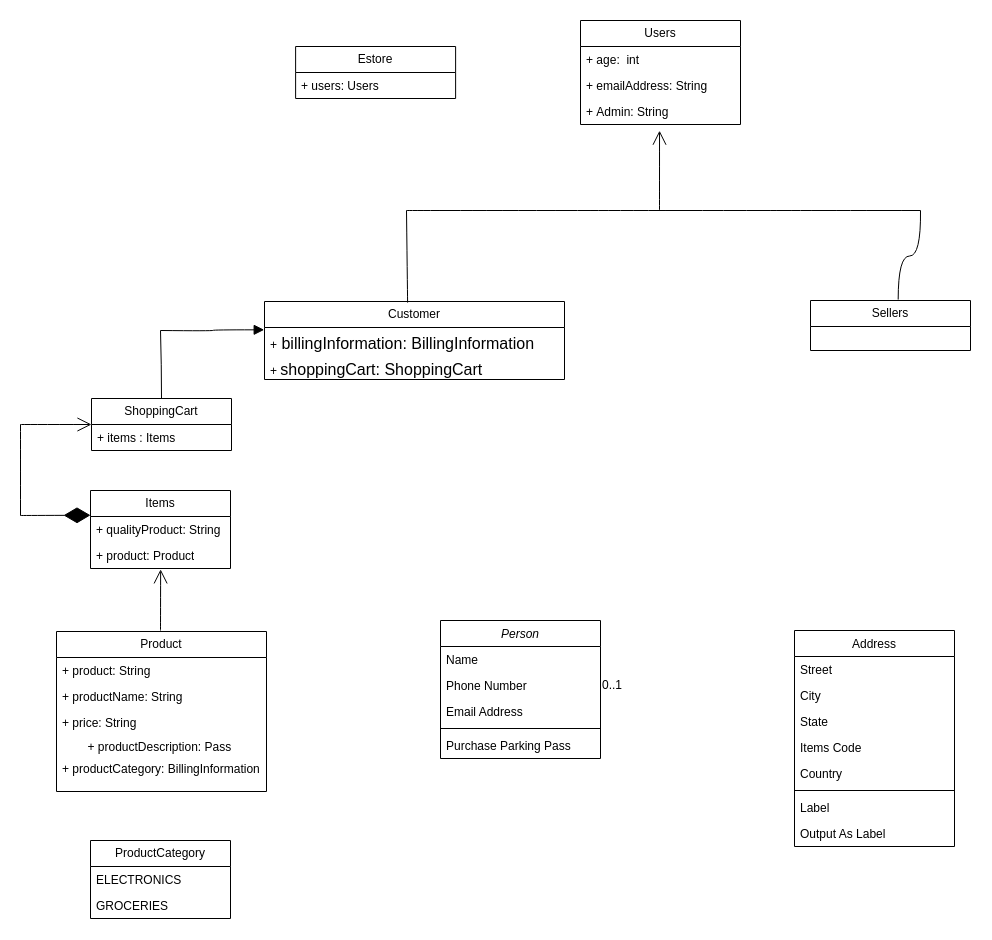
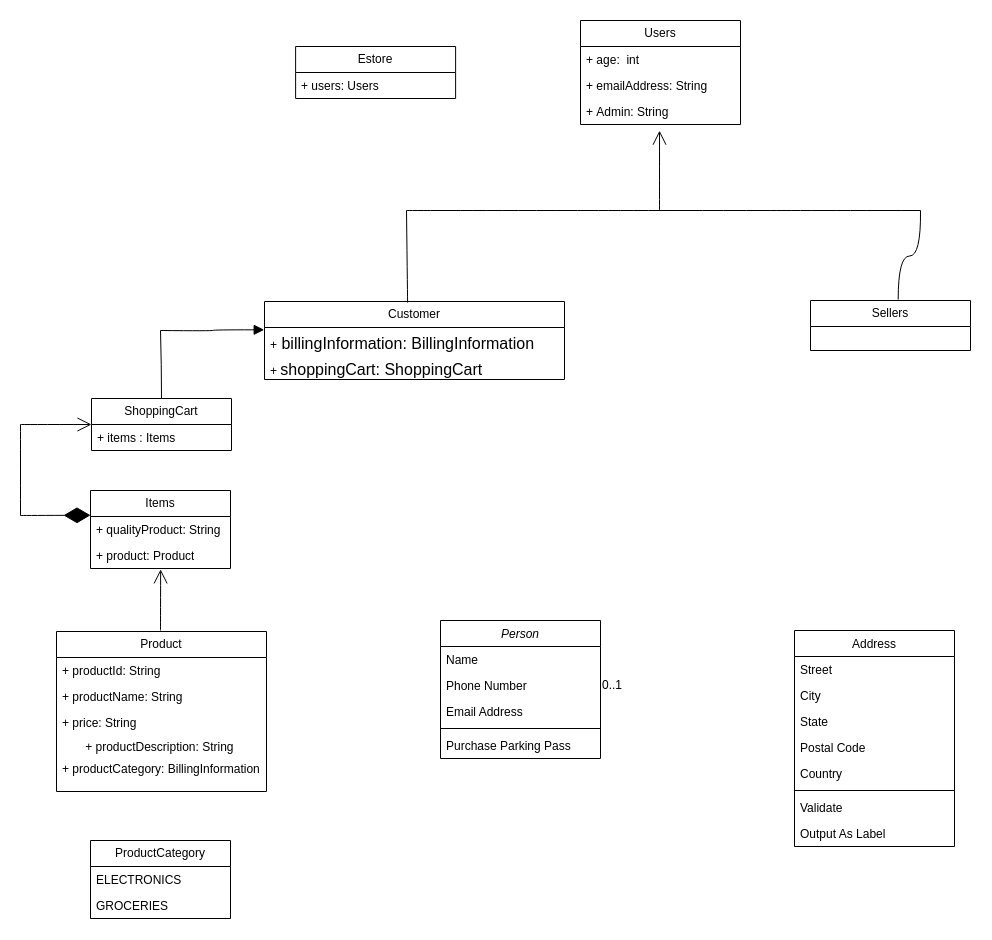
(113, 672) -> (120, 672)
(162, 746) -> (162, 746)
(832, 748) -> (834, 748)
(815, 808) -> (824, 808)
